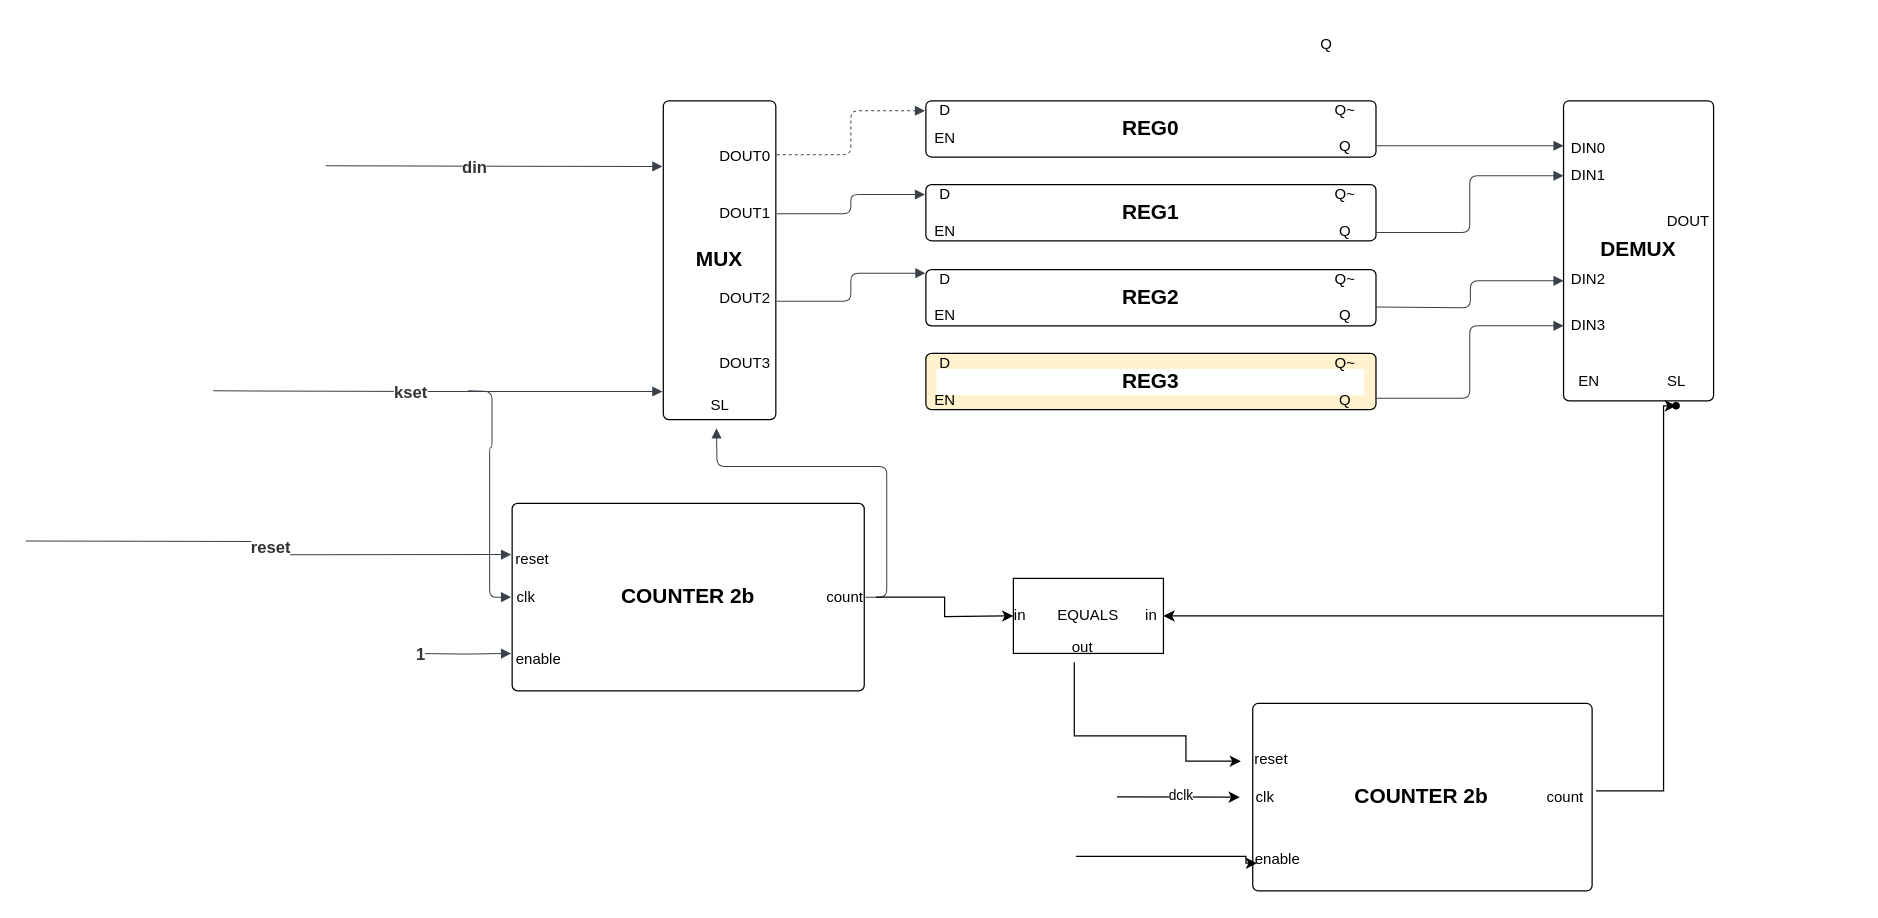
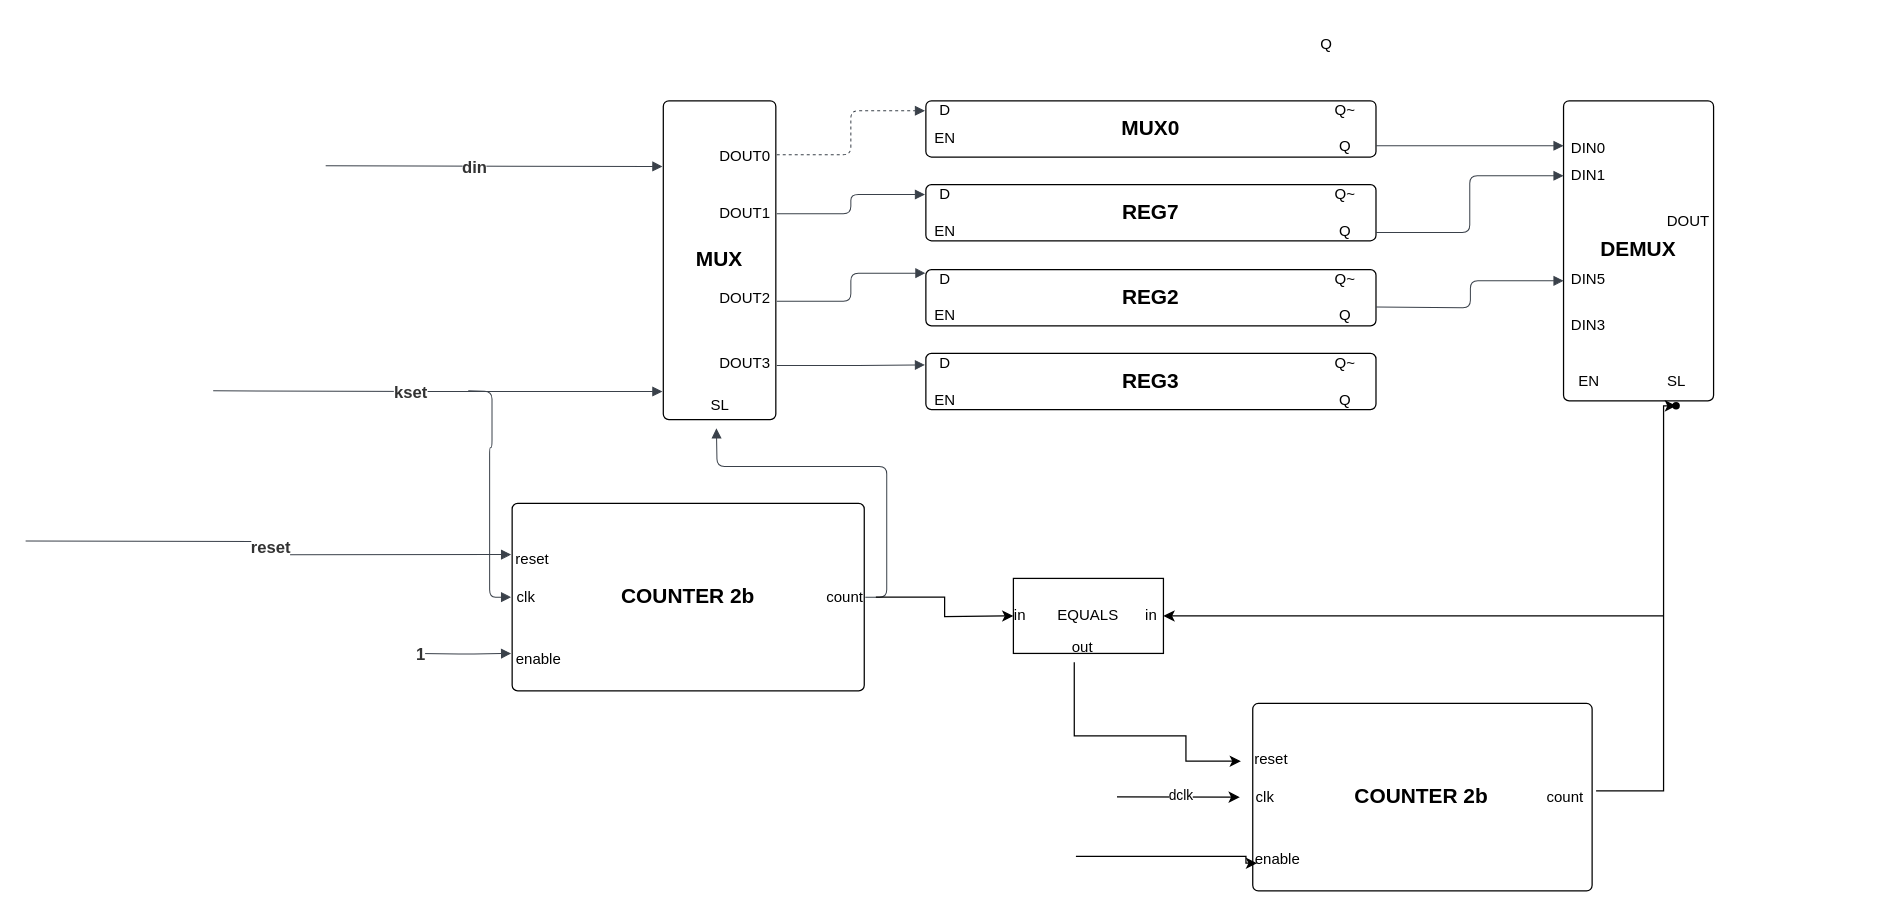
(1151, 129) -> (1151, 129)
(1151, 213) -> (1151, 213)
(1588, 288) -> (1588, 288)
none -> (843, 365)
(1469, 367) -> none
(1151, 381) -> (1151, 381)
